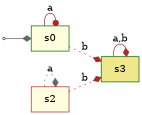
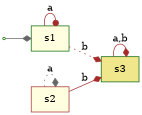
(50, 38) -> (50, 38)
(81, 86) -> (81, 86)
